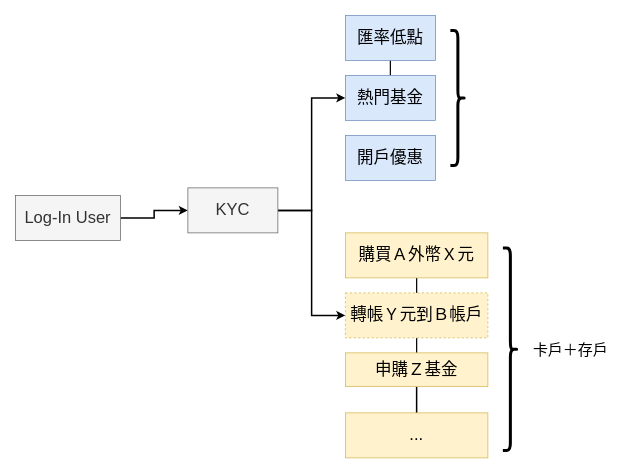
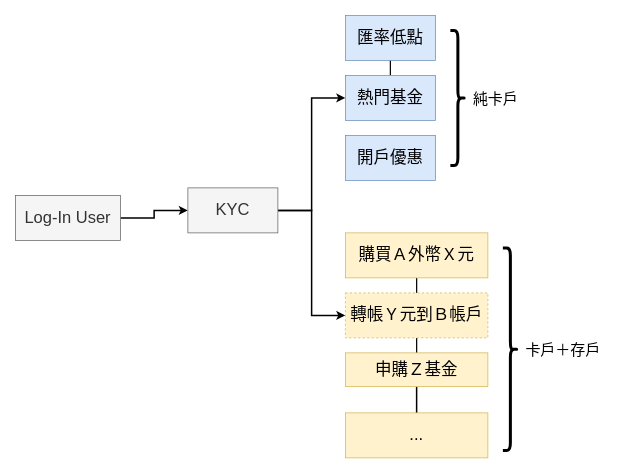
none -> (495, 98)
(570, 349) -> (563, 349)
